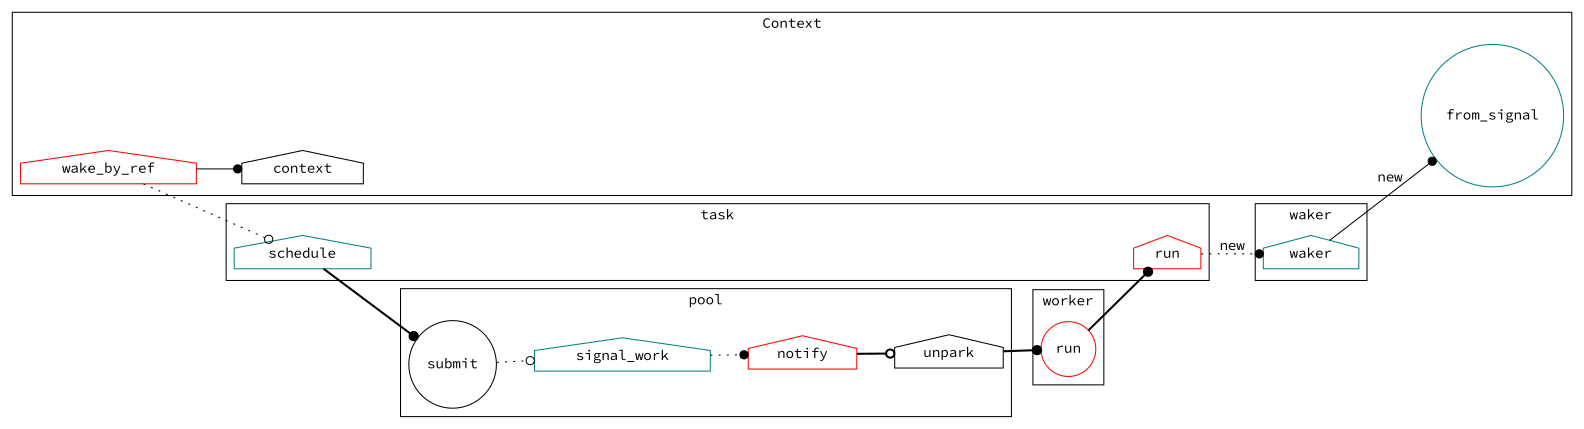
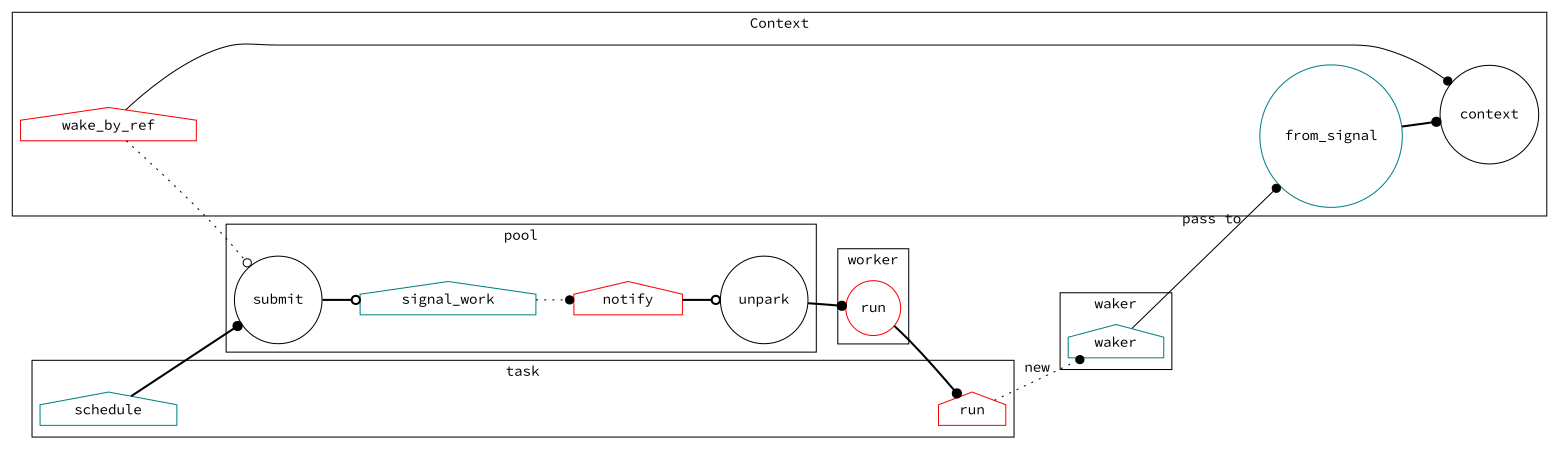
none -> (1417, 124)
(303, 169) -> (1489, 115)
(1390, 178) -> (1212, 220)
(204, 211) -> (187, 198)
(949, 353) -> (764, 300)
(511, 362) -> (337, 300)
